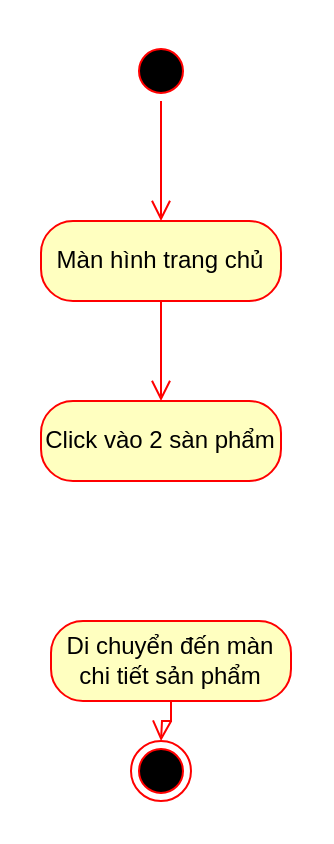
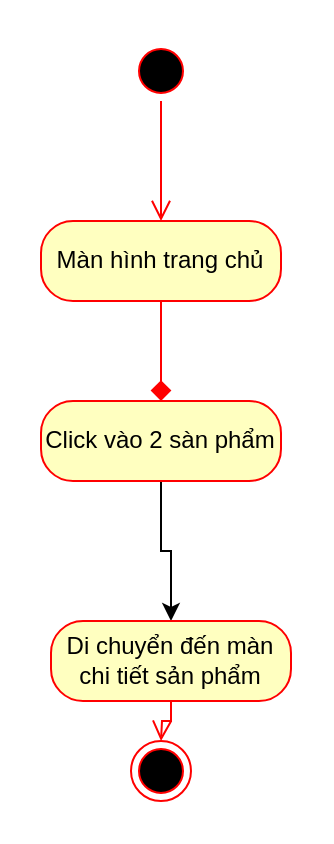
(161, 388) -> (161, 381)
none -> (161, 549)
